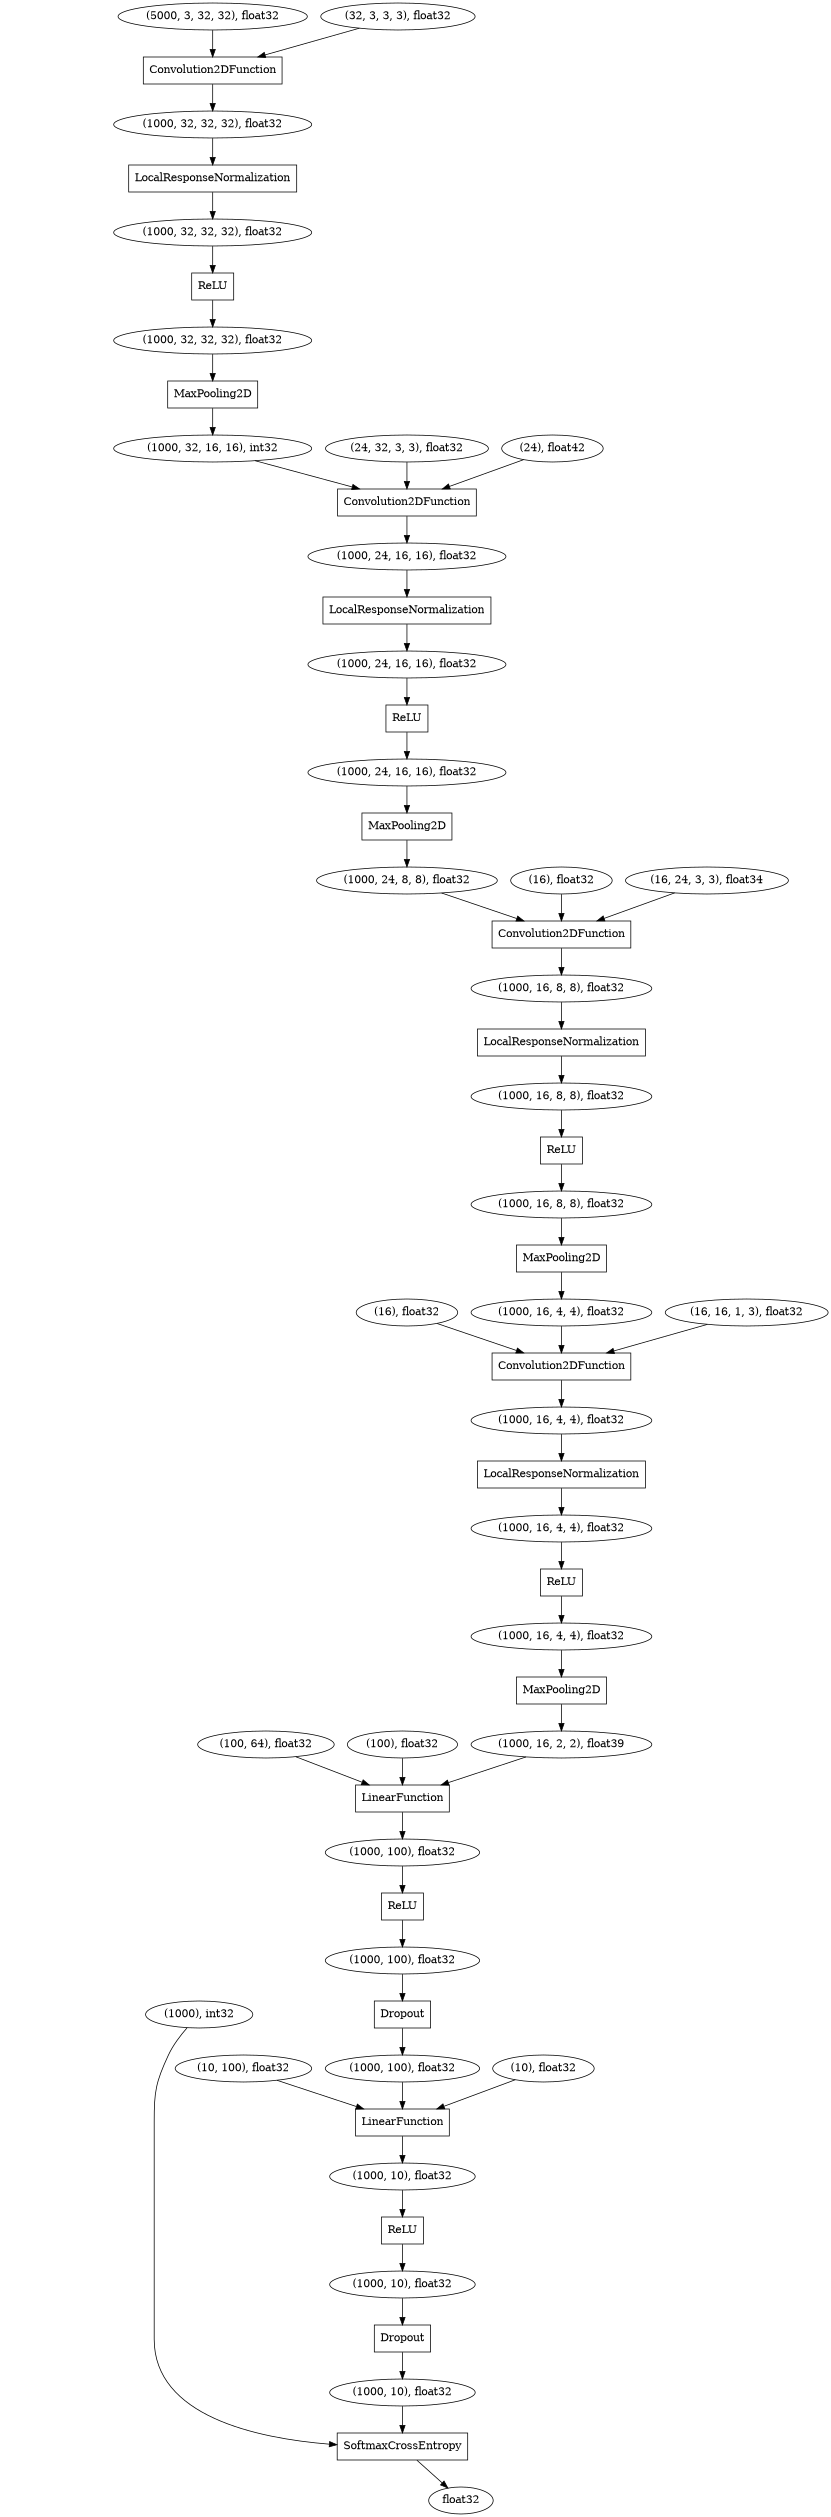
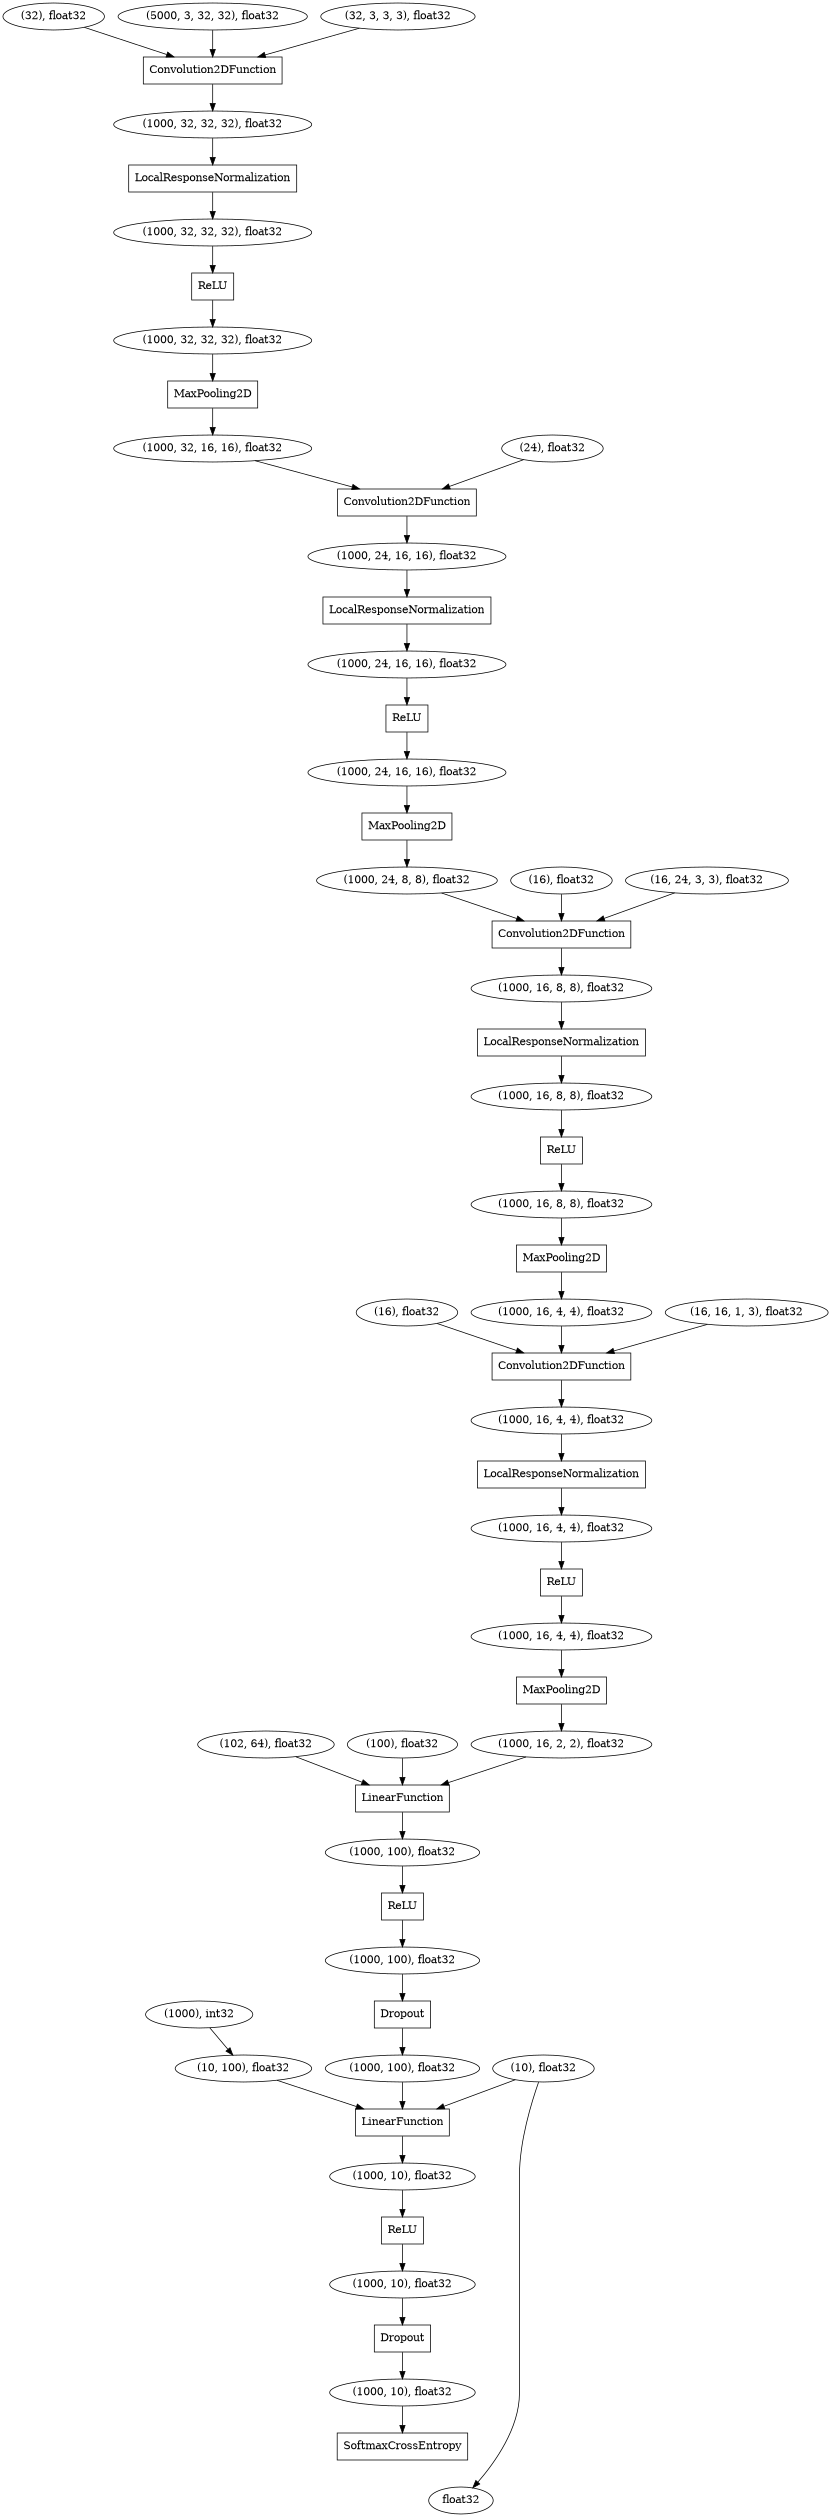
none -> (54, 16)
(213, 448) -> (213, 448)
(407, 448) -> none
(552, 448) -> (552, 448)
(707, 880) -> (707, 880)
(266, 1744) -> (266, 1744)
(561, 1744) -> (561, 1744)
(154, 2291) -> (219, 2039)
(430, 2472) -> (519, 2287)
